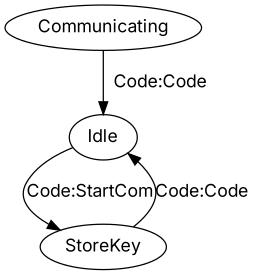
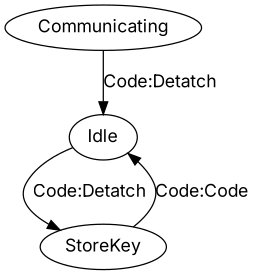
(161, 83) -> (161, 83)
(90, 192) -> (90, 192)
